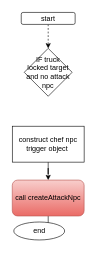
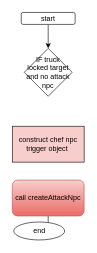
(48, 33) -> (48, 33)
(48, 144) -> (48, 144)
(48, 171) -> none
